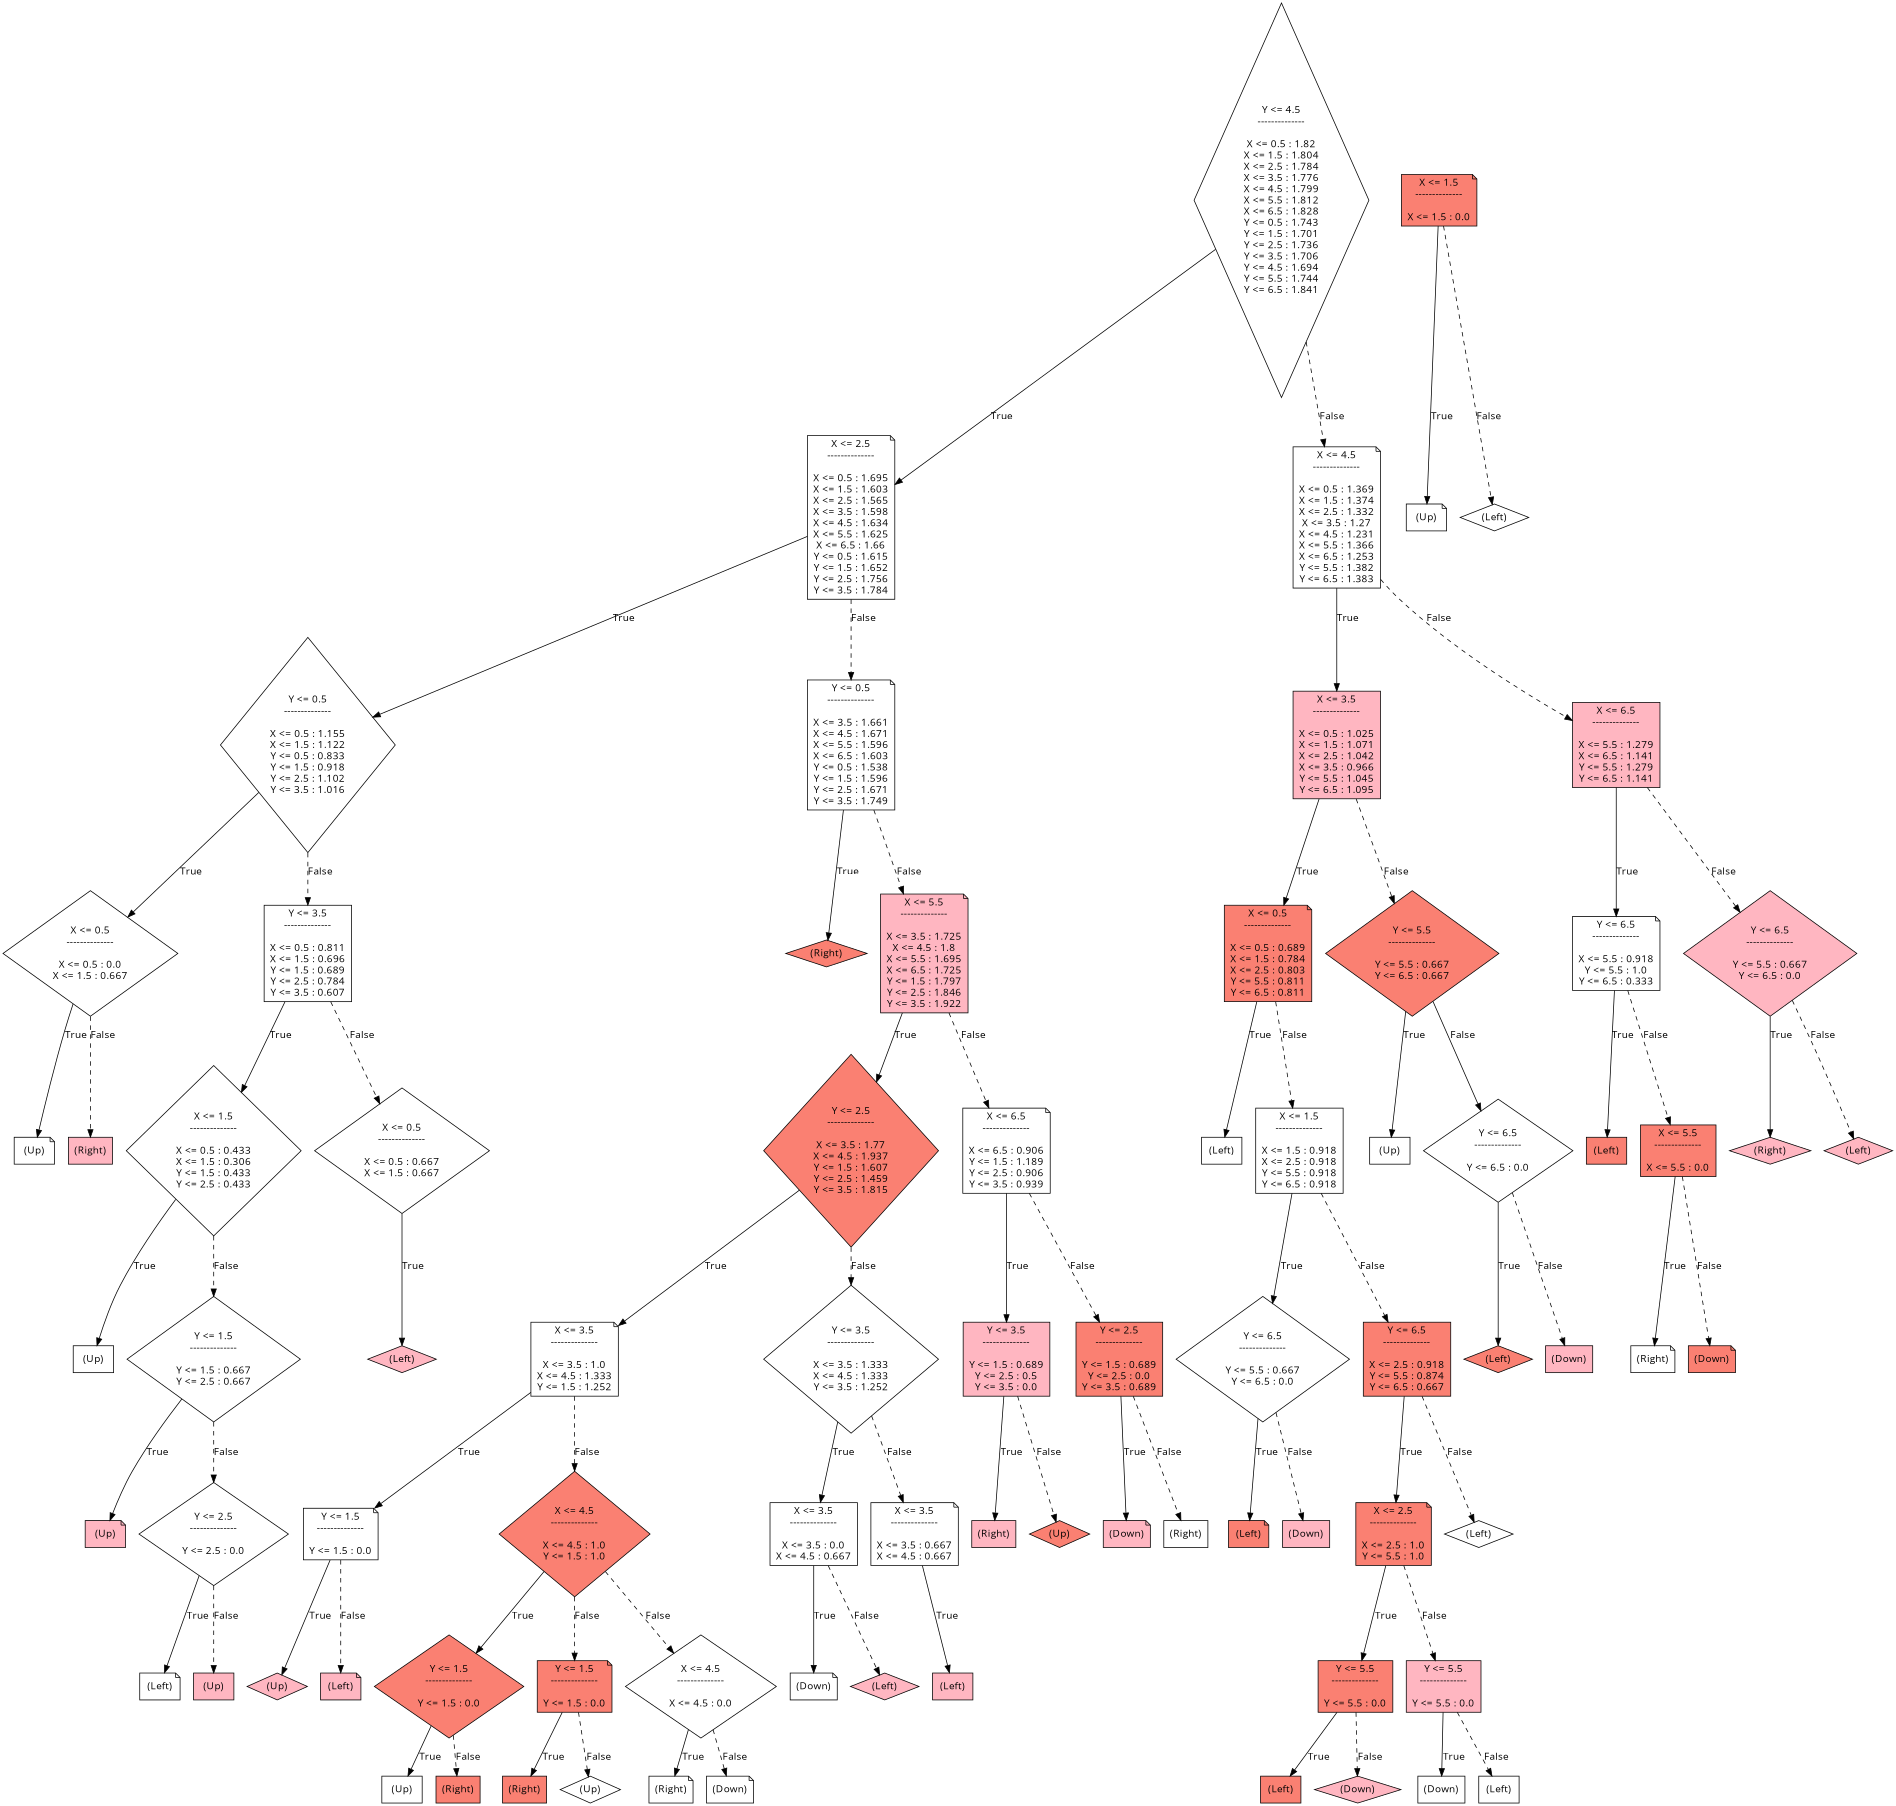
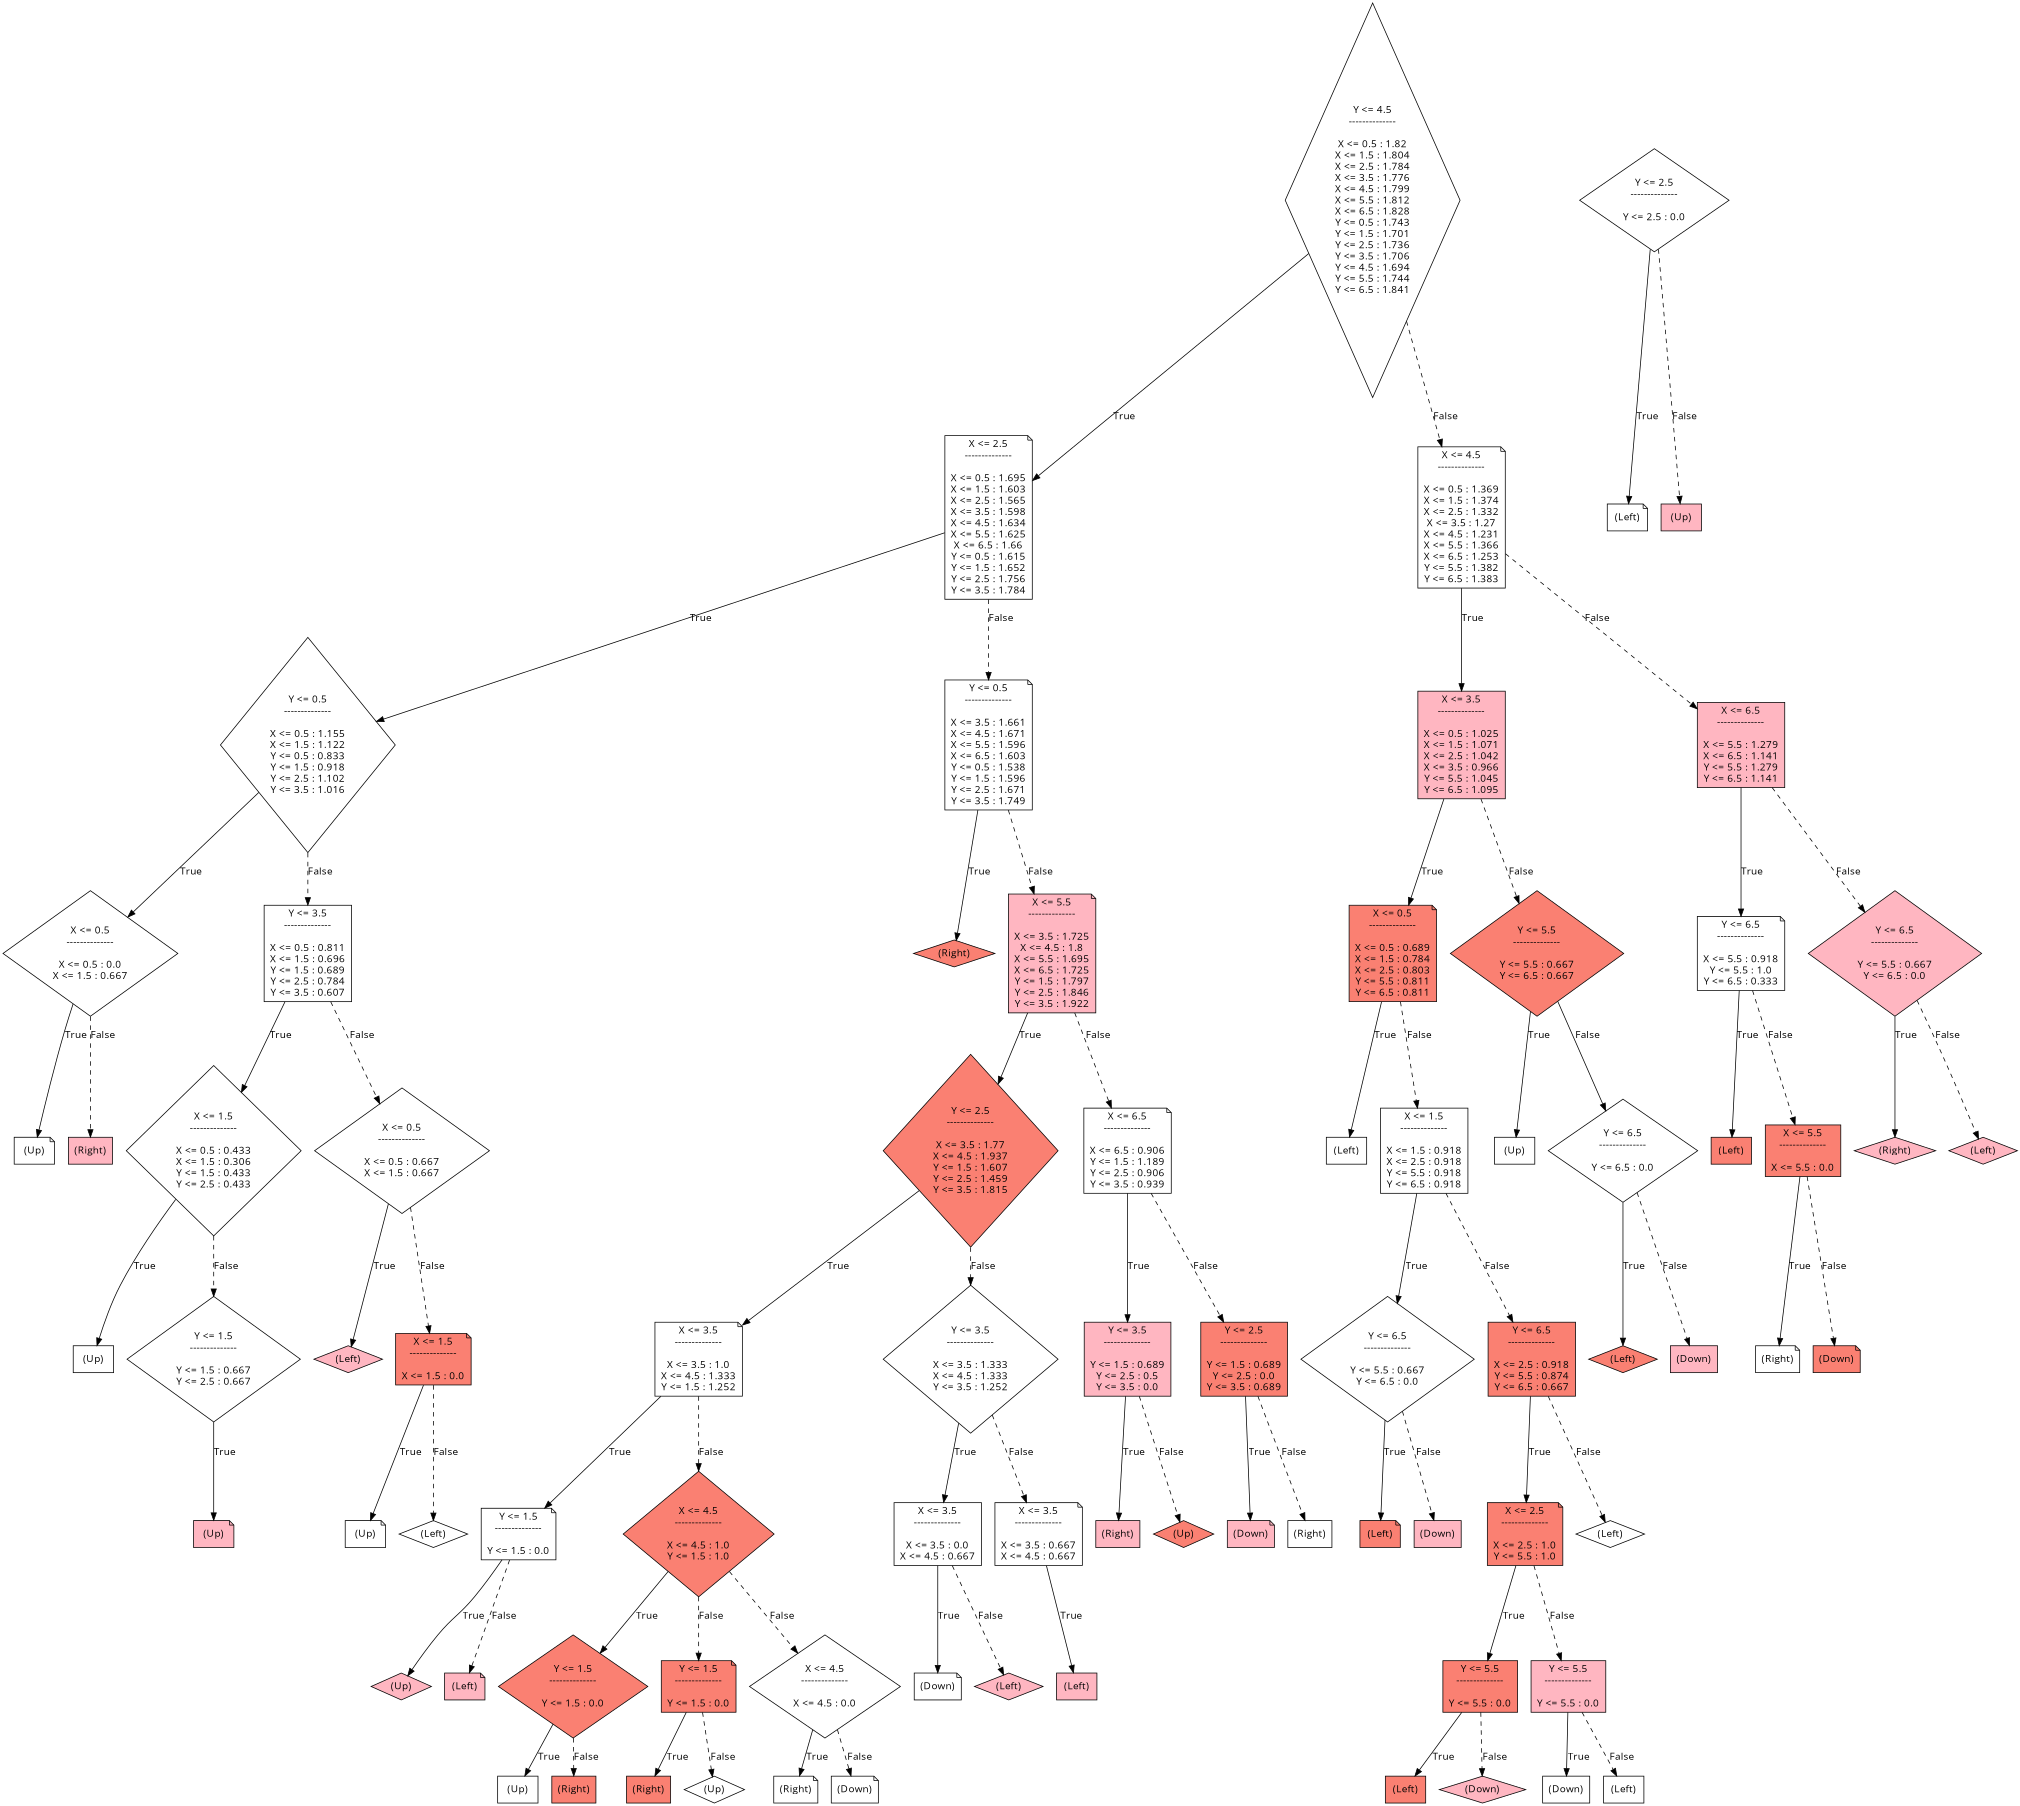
none -> (419, 1267)
(214, 1448) -> none
